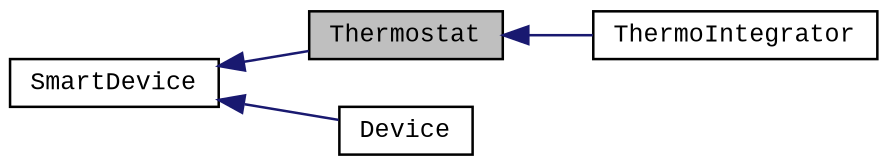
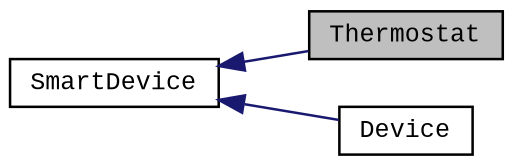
(735, 35) -> none
